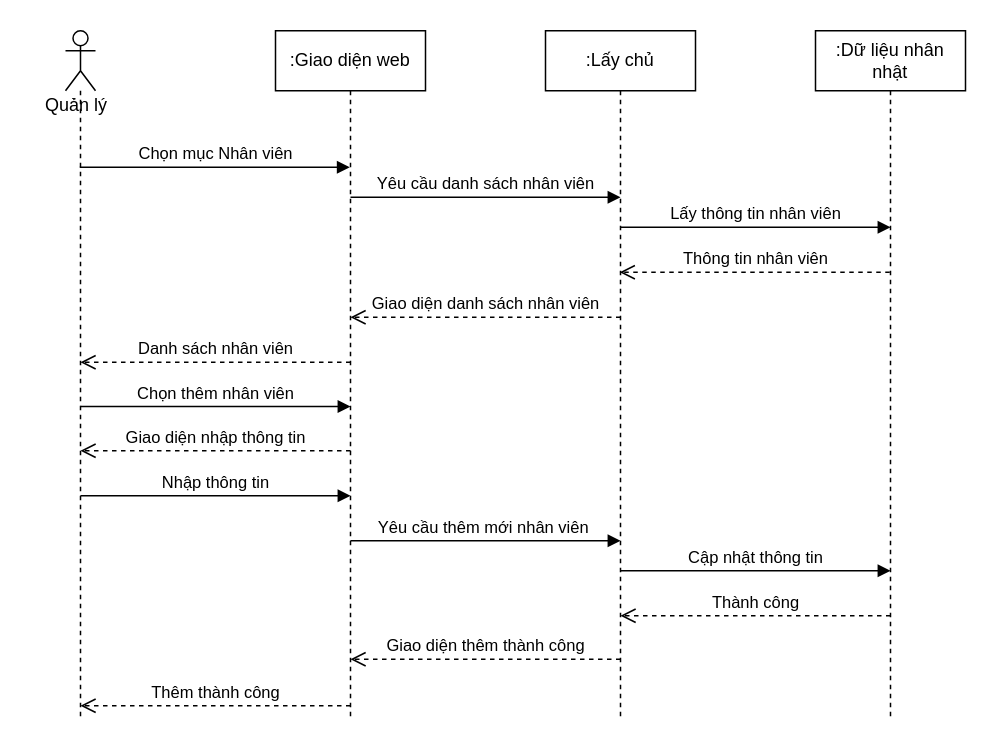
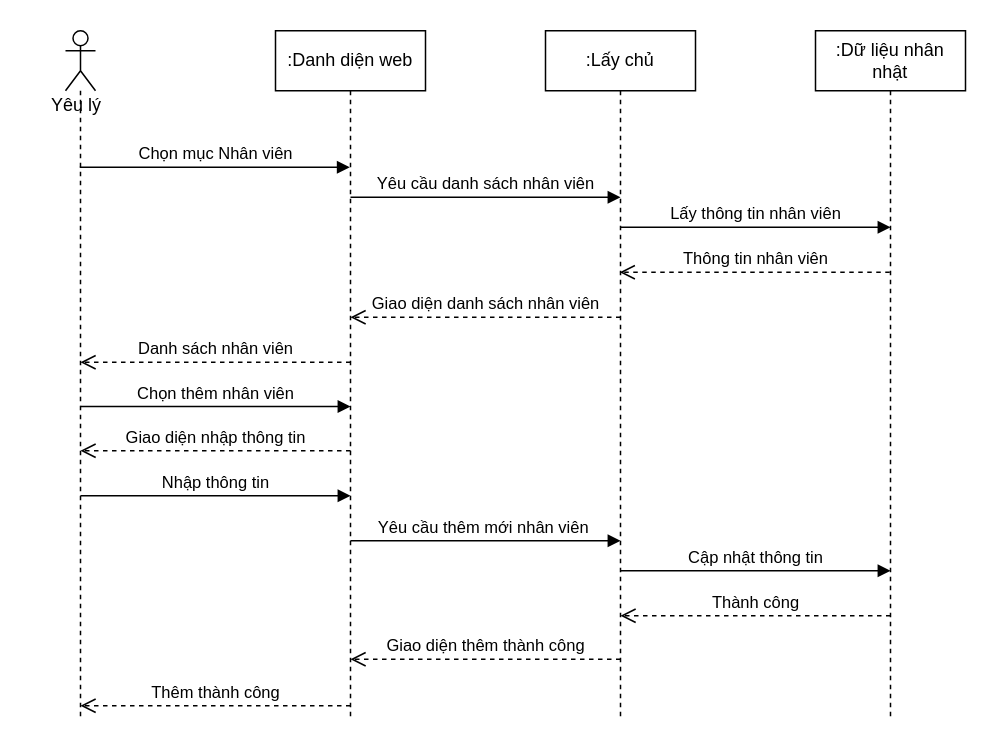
(350, 61) -> (350, 61)
(77, 106) -> (77, 106)
